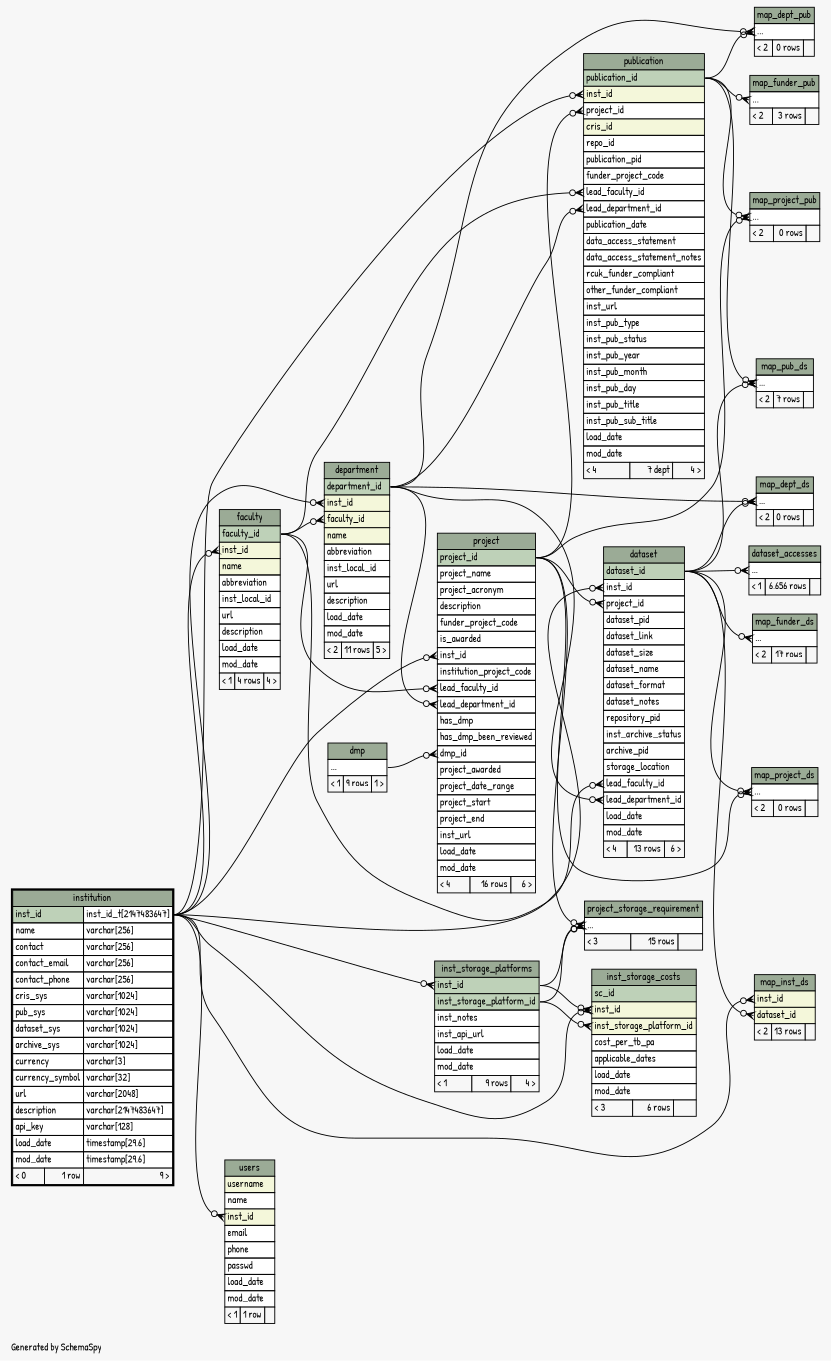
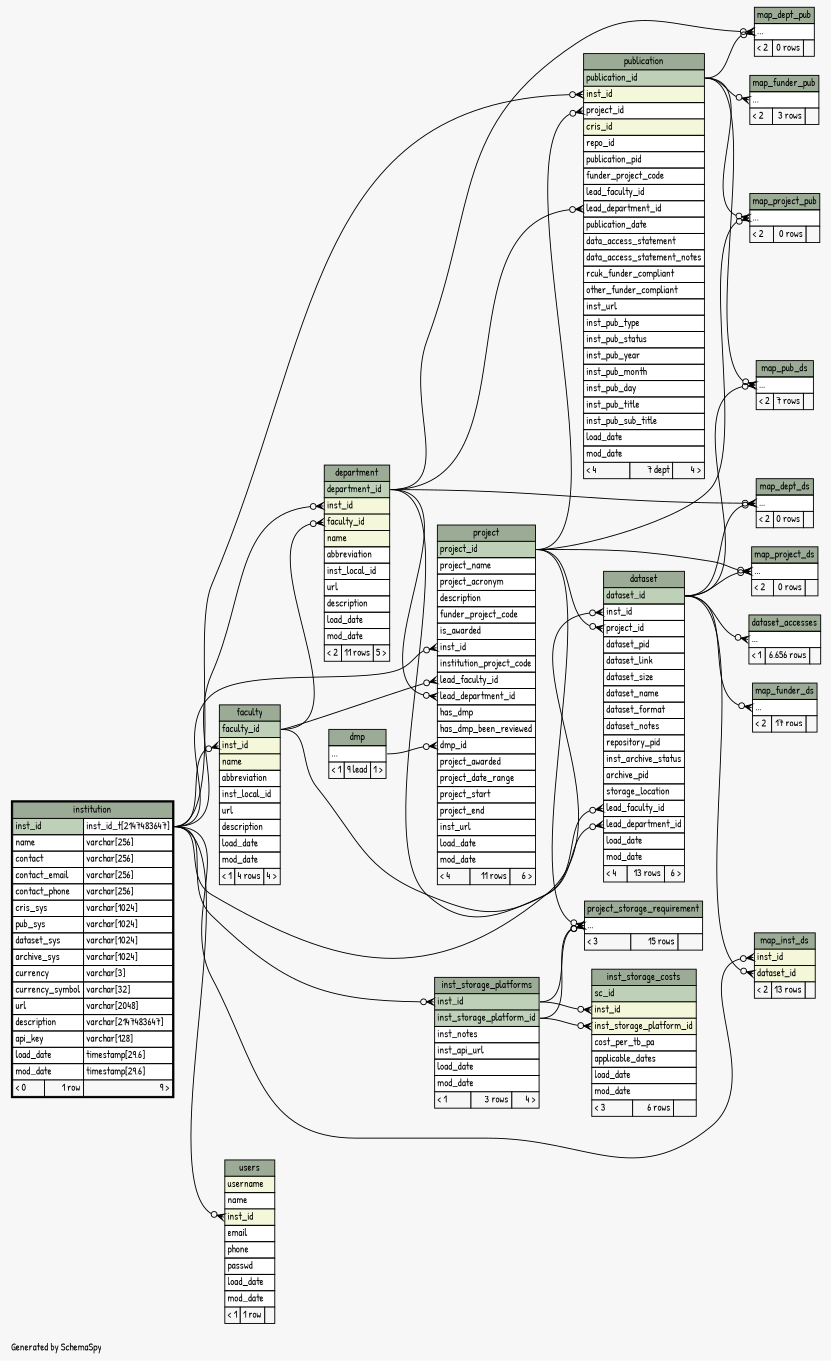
(389, 329) -> none
(357, 783) -> (357, 770)
(495, 884) -> (494, 876)
(497, 1083) -> (497, 1100)
(382, 1084) -> none
